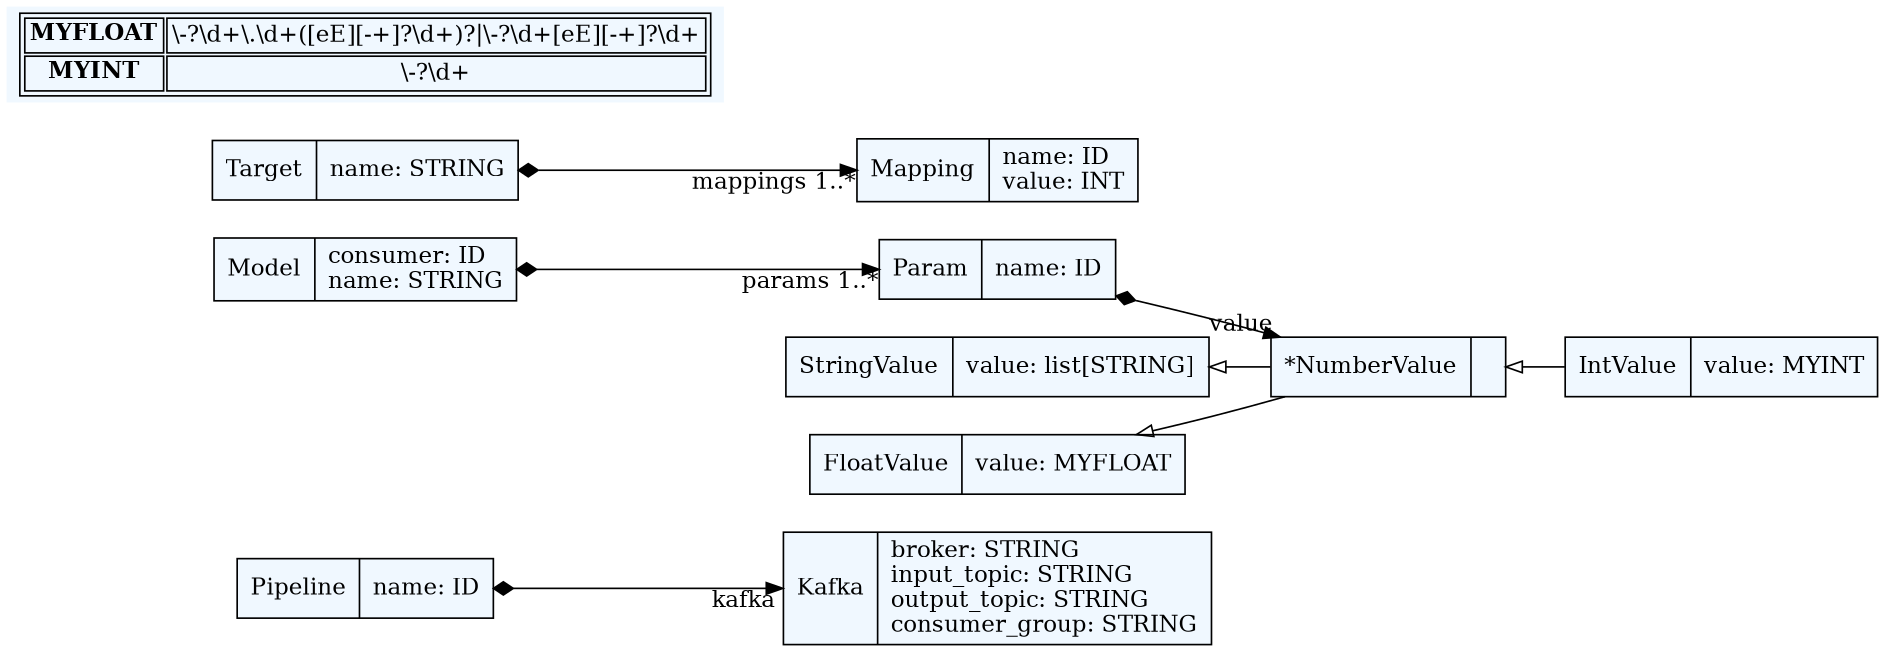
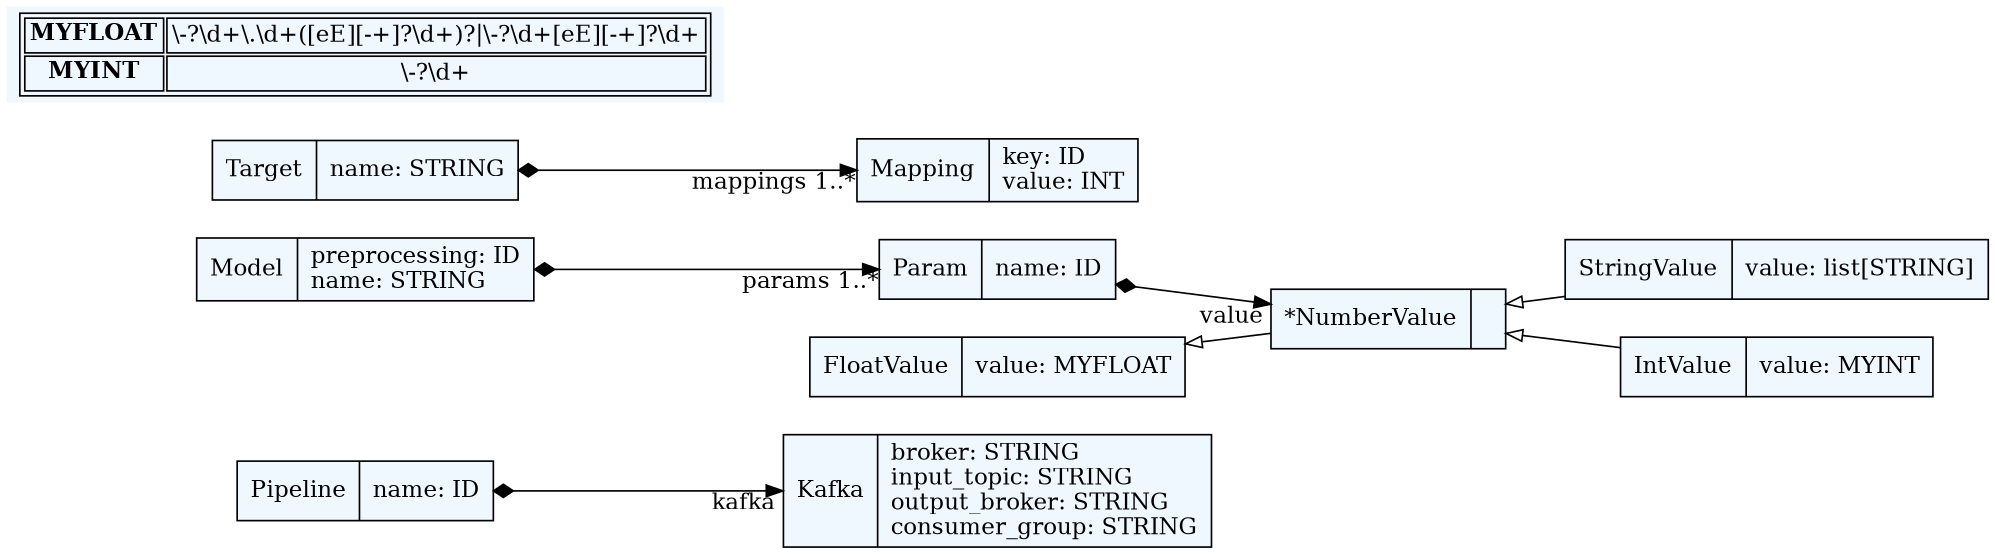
(1056, 157) -> (1045, 157)
(407, 256) -> (416, 256)
(1248, 367) -> (1544, 299)
(1021, 600) -> (1031, 502)
